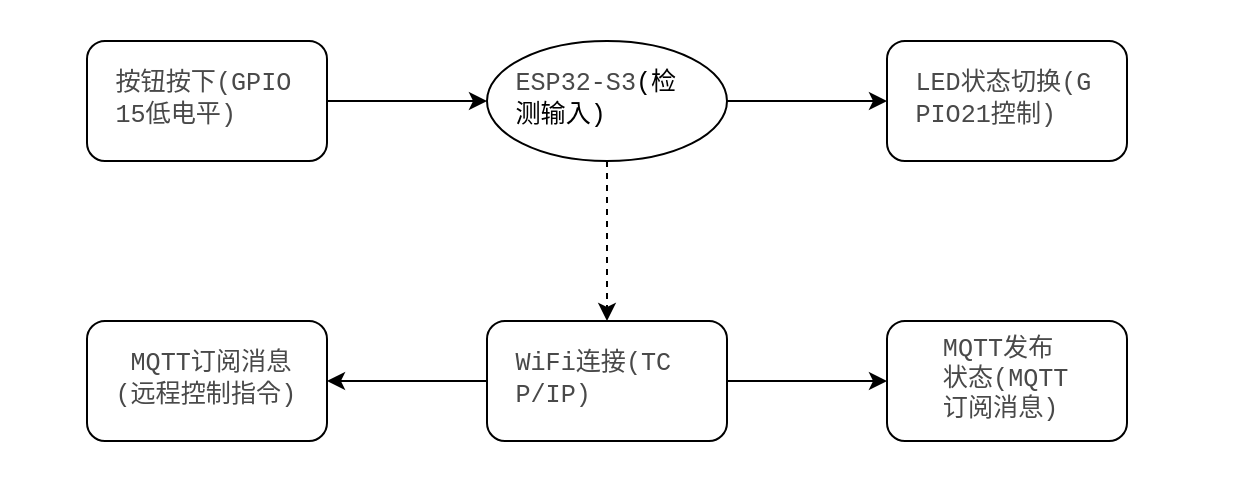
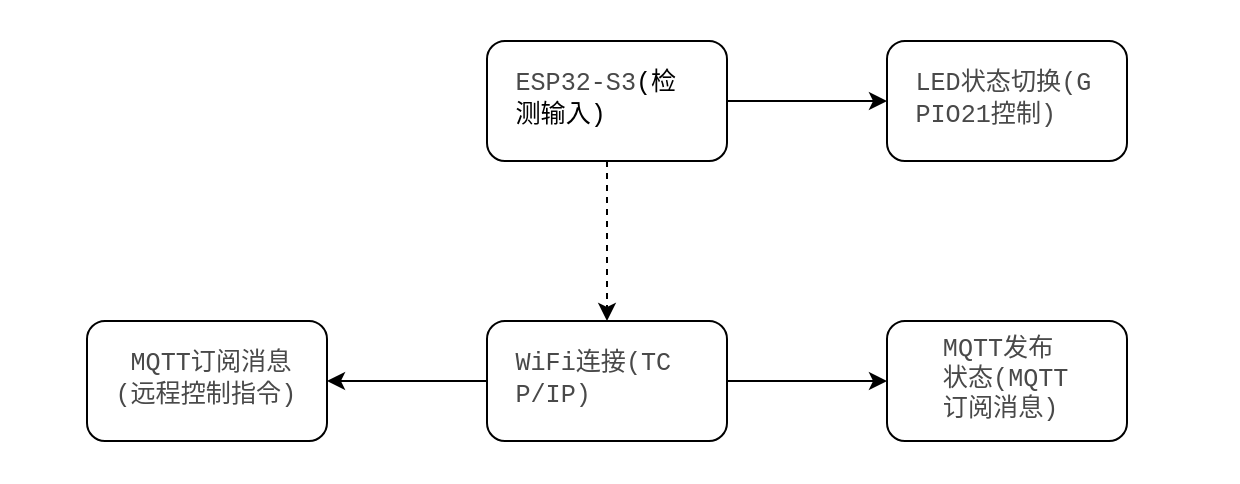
(207, 101) -> none
(400, 101) -> none
(607, 101) -> (607, 101)
